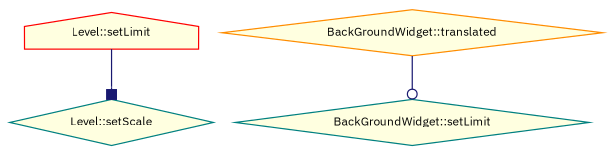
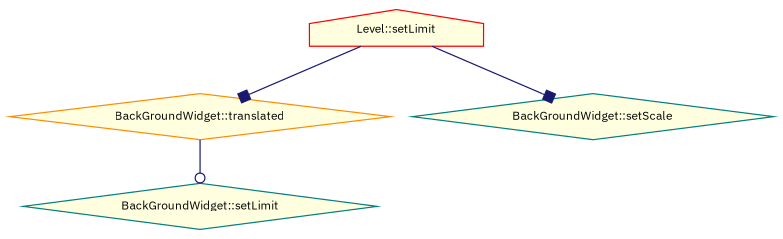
none -> (306, 70)
(112, 122) -> (593, 117)
